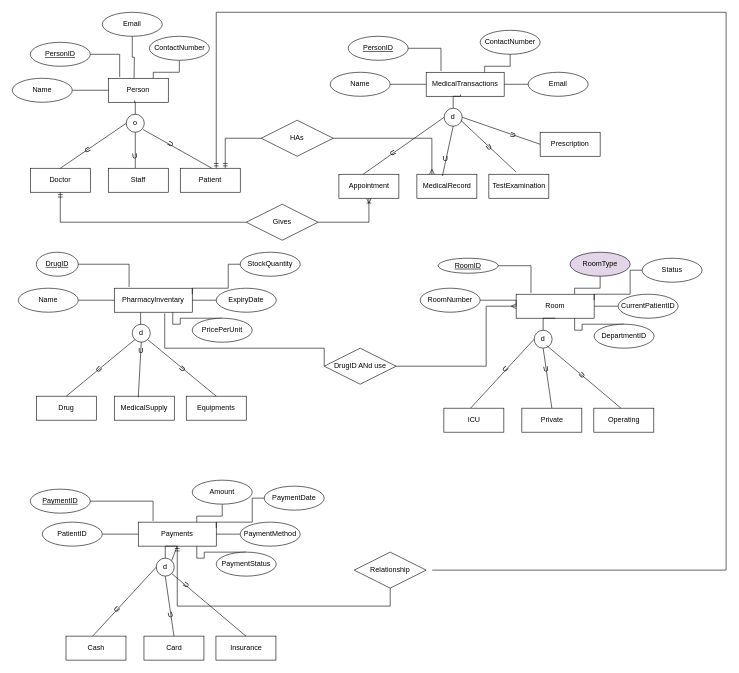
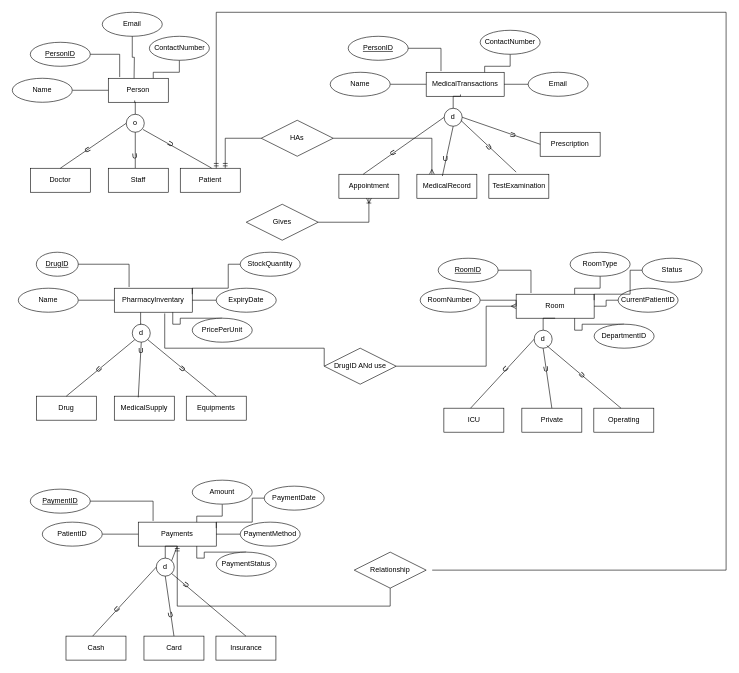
(138, 222) -> none
(600, 264) -> (600, 264)
(468, 266) -> (468, 270)
(648, 306) -> (648, 300)
